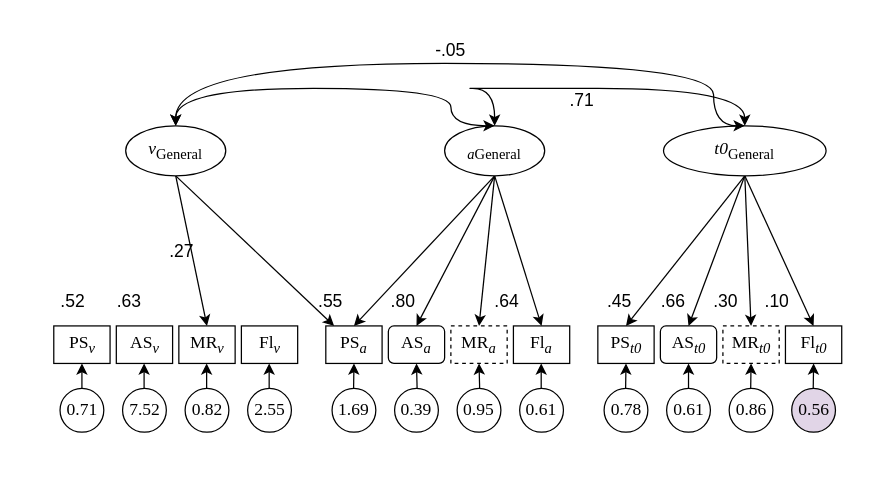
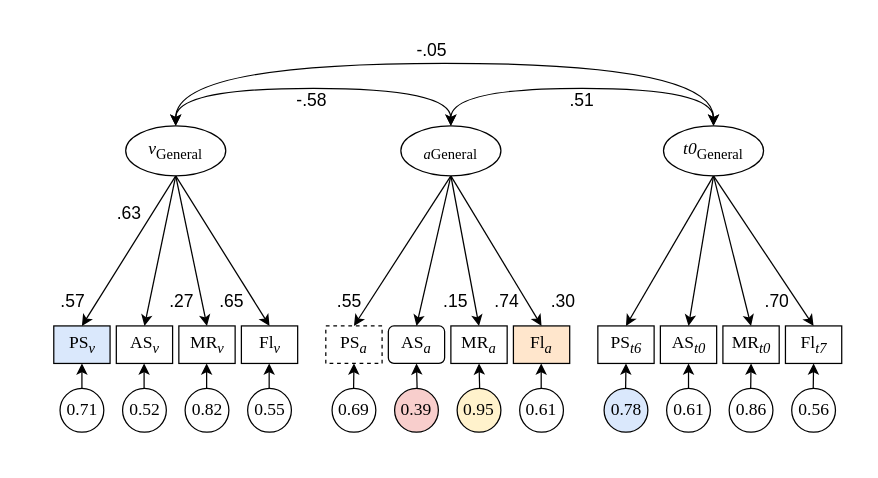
(451, 51) -> (432, 51)
none -> (312, 101)
(582, 101) -> (582, 101)
(494, 151) -> (451, 151)
(744, 151) -> (713, 151)
none -> (160, 249)
(253, 249) -> (222, 250)
none -> (129, 250)
(182, 251) -> (182, 301)
(73, 301) -> (73, 301)
(129, 301) -> (129, 213)
none -> (232, 301)
(331, 301) -> (349, 301)
(403, 301) -> none
none -> (456, 301)
(507, 301) -> (507, 301)
(619, 301) -> none
(673, 301) -> none
(726, 301) -> (563, 301)
(777, 301) -> (777, 301)
(82, 344) -> (82, 344)
(354, 344) -> (354, 344)
(479, 344) -> (479, 344)
(541, 344) -> (541, 344)
(626, 344) -> (626, 344)
(688, 344) -> (688, 344)
(751, 344) -> (751, 344)
(814, 344) -> (814, 344)
(416, 410) -> (416, 410)
(479, 410) -> (479, 410)
(626, 410) -> (626, 410)
(813, 410) -> (813, 410)
(145, 411) -> (145, 411)
(270, 411) -> (270, 411)
(354, 411) -> (354, 411)
